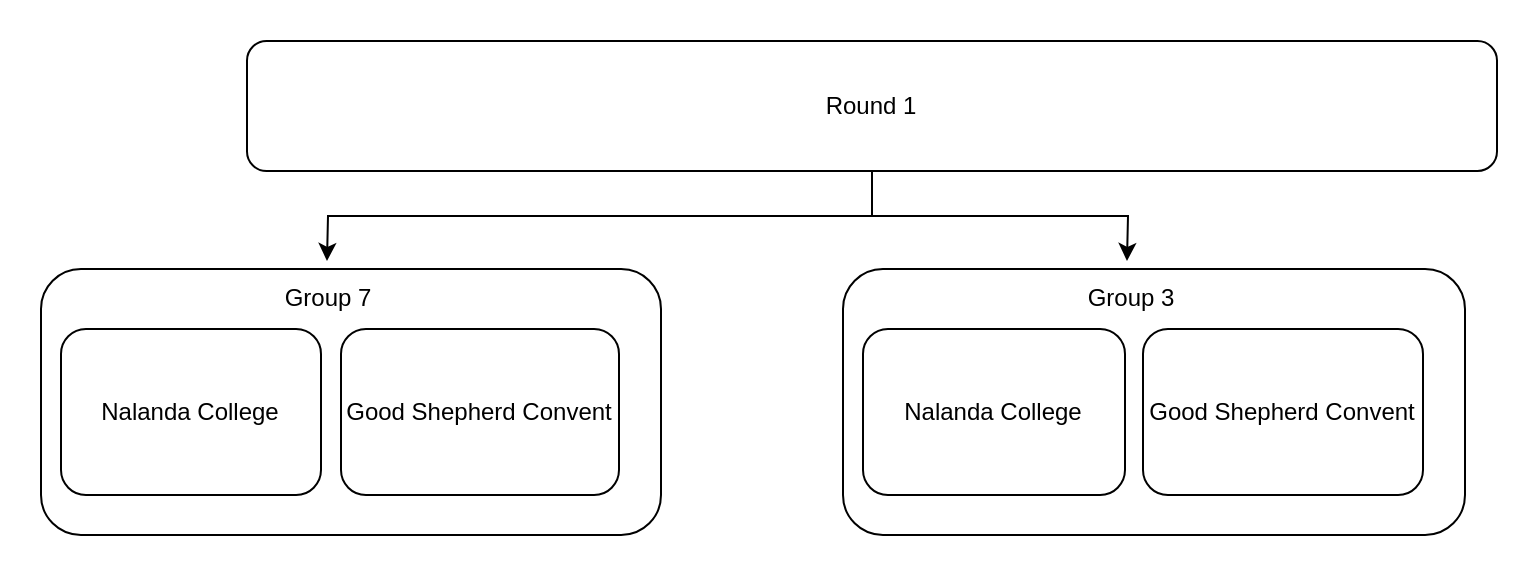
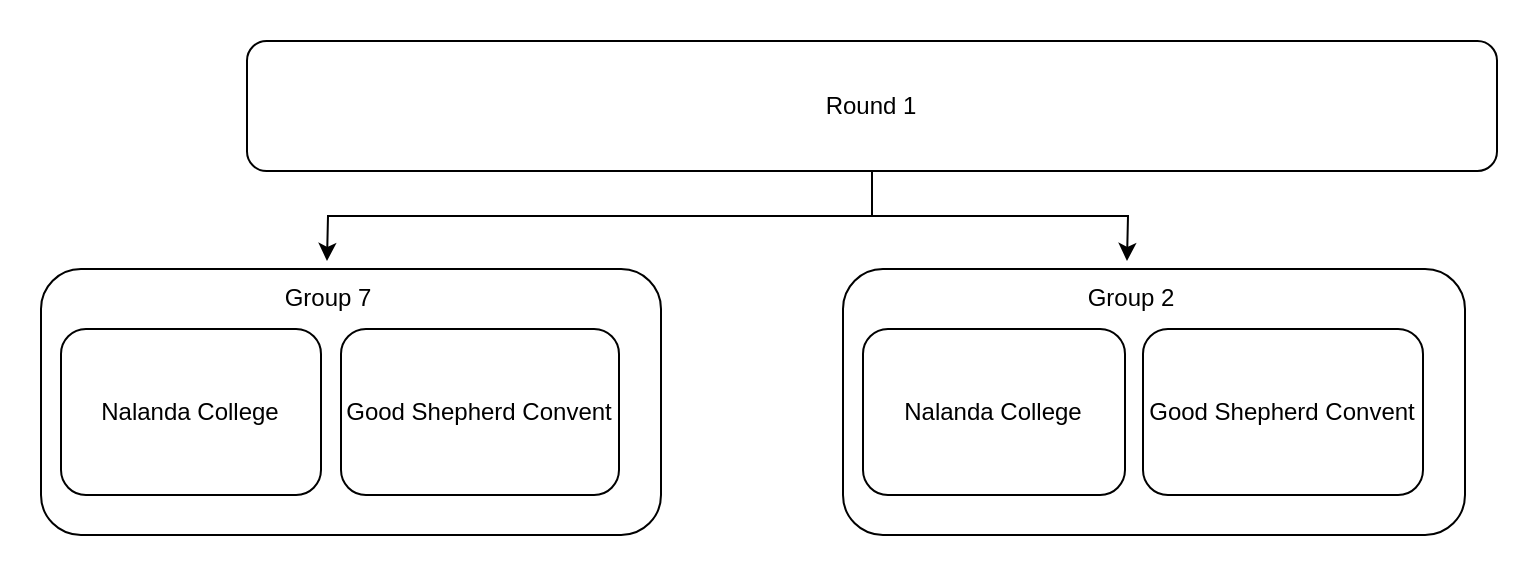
(1132, 299) -> (1132, 299)
